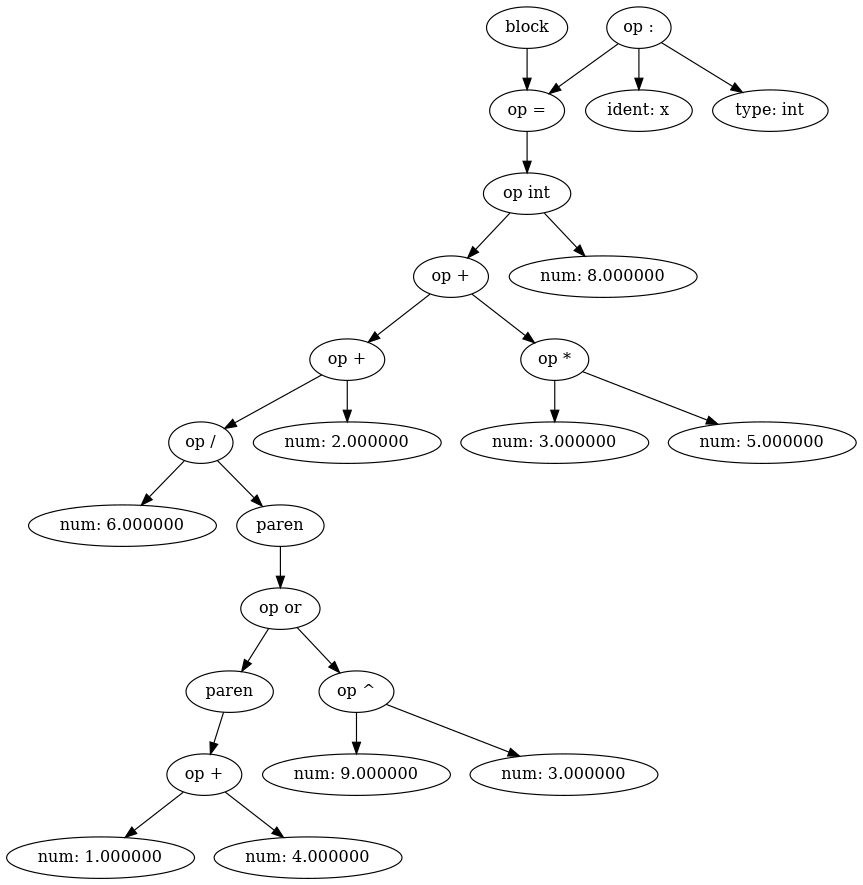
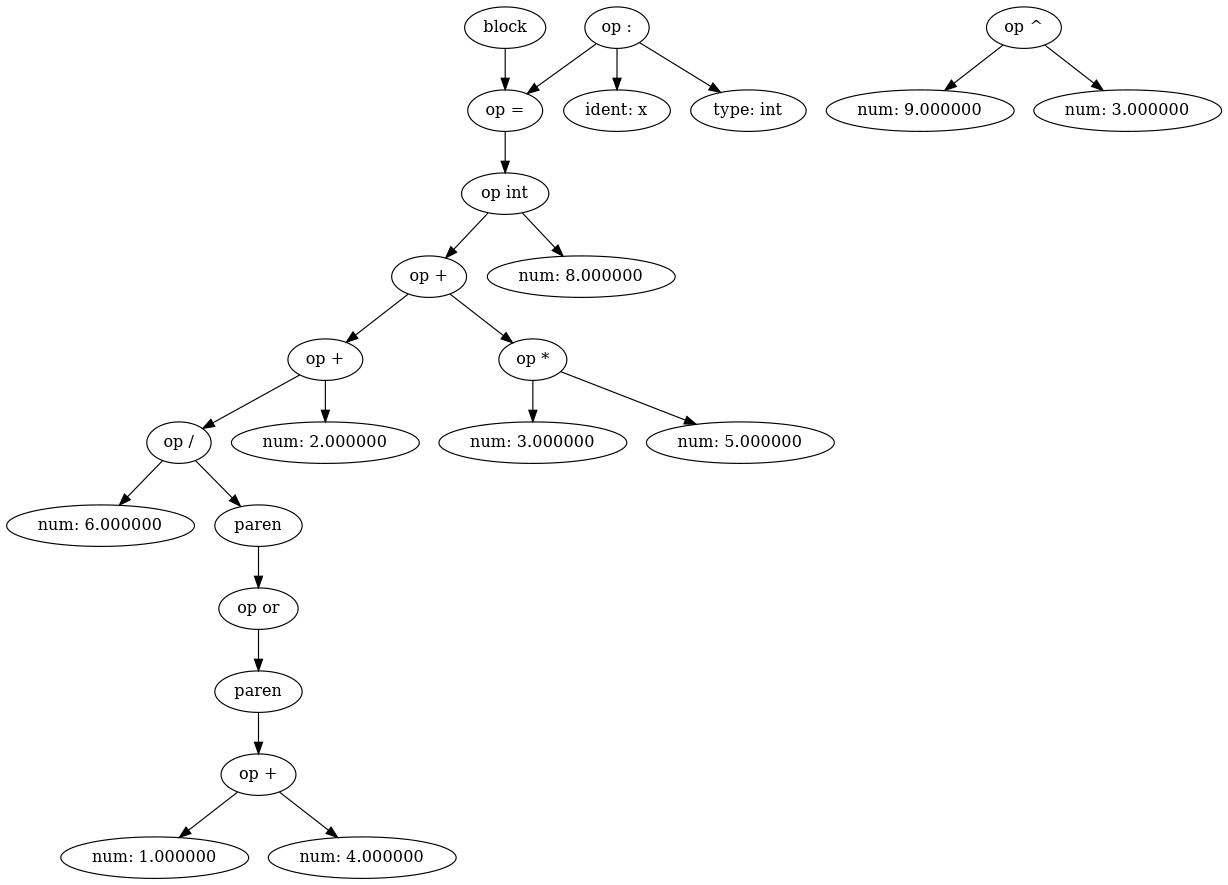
(314, 646) -> none
